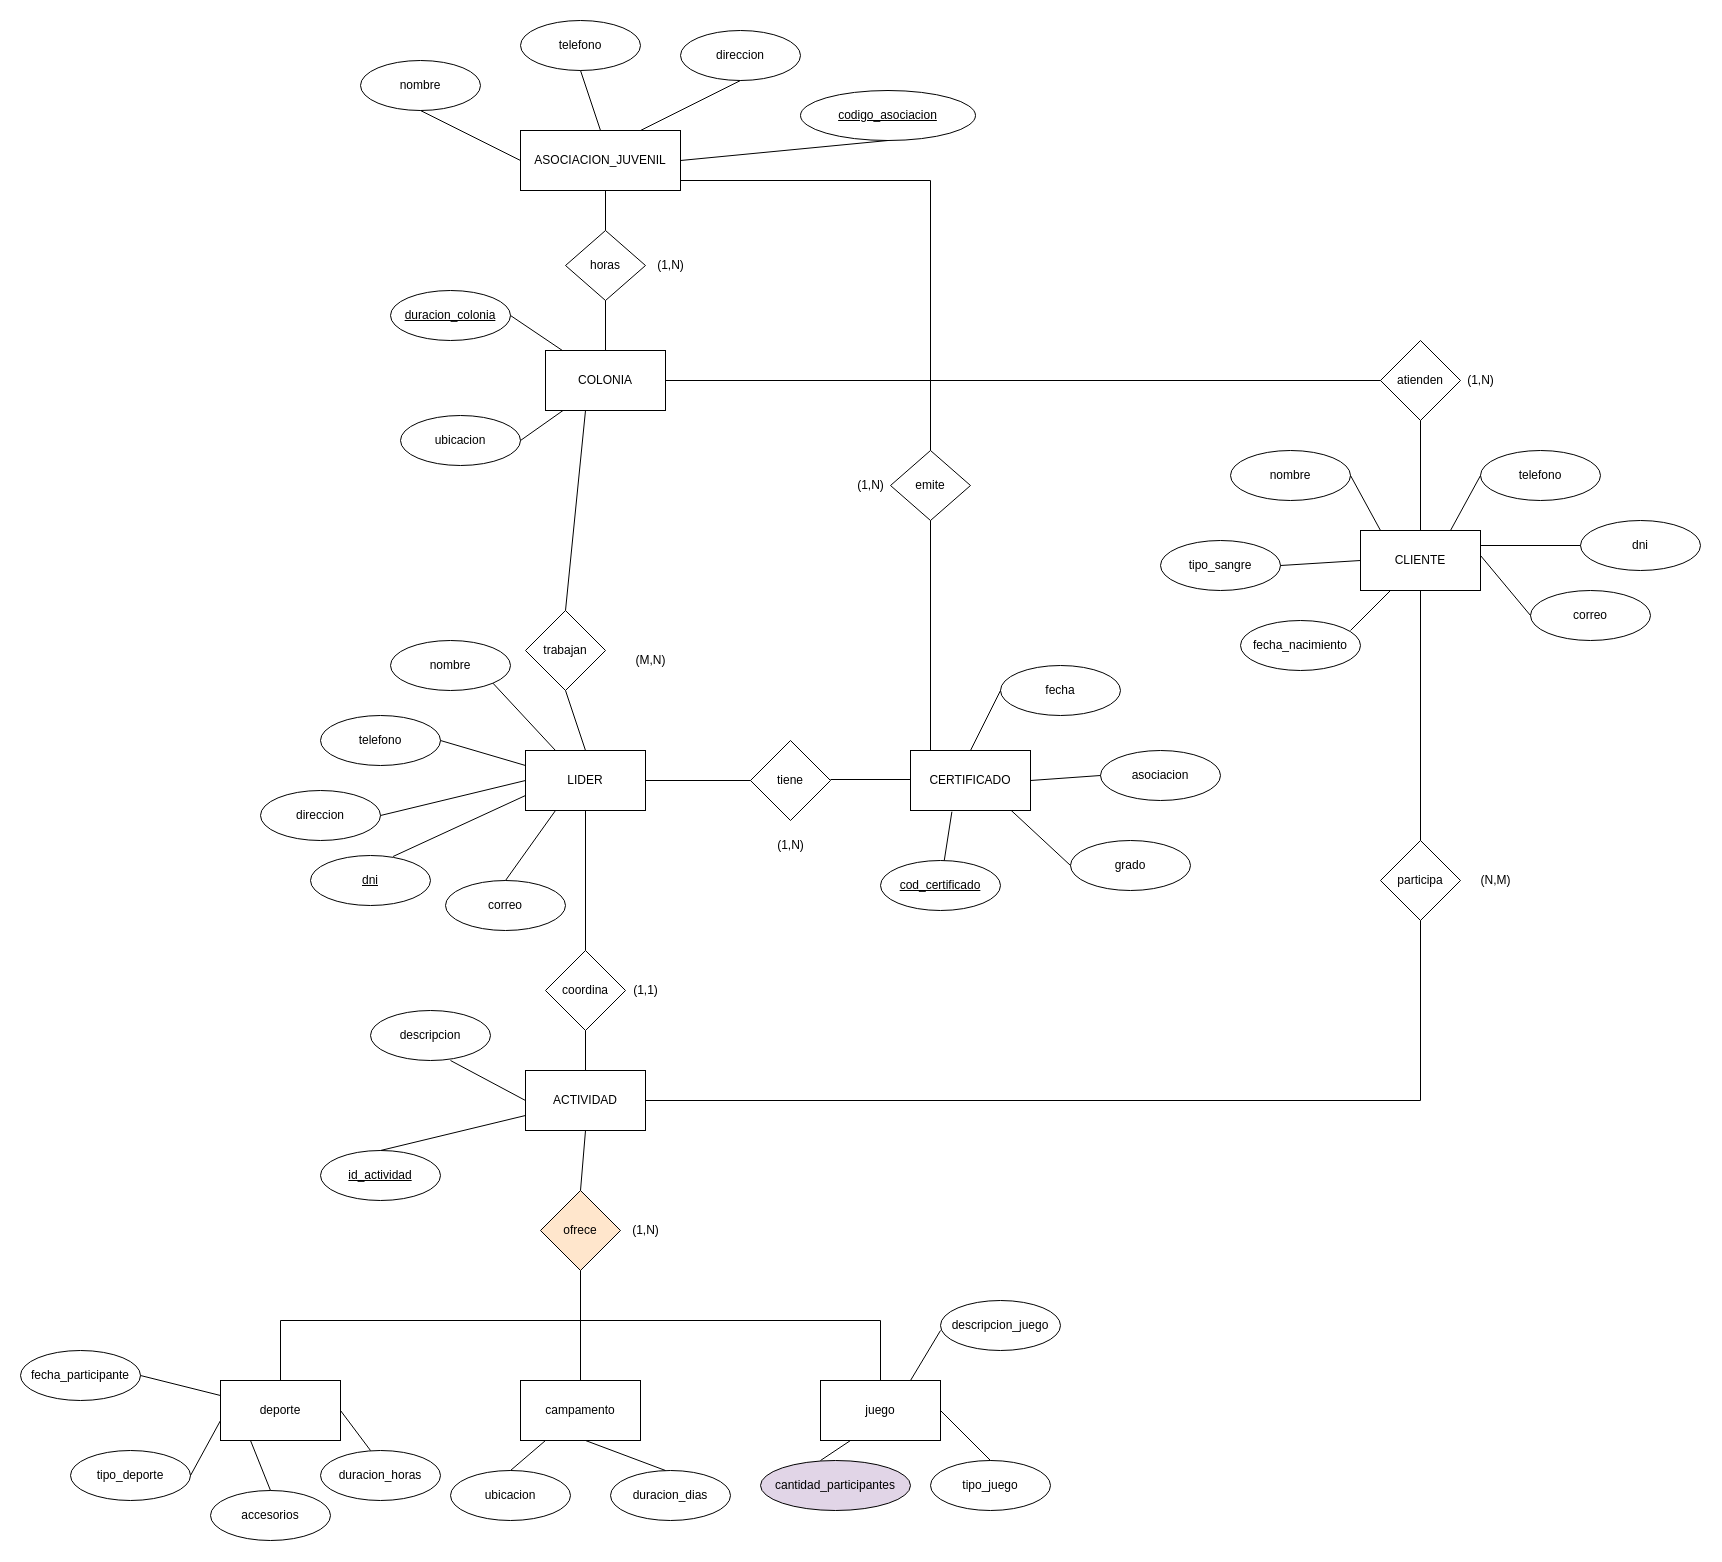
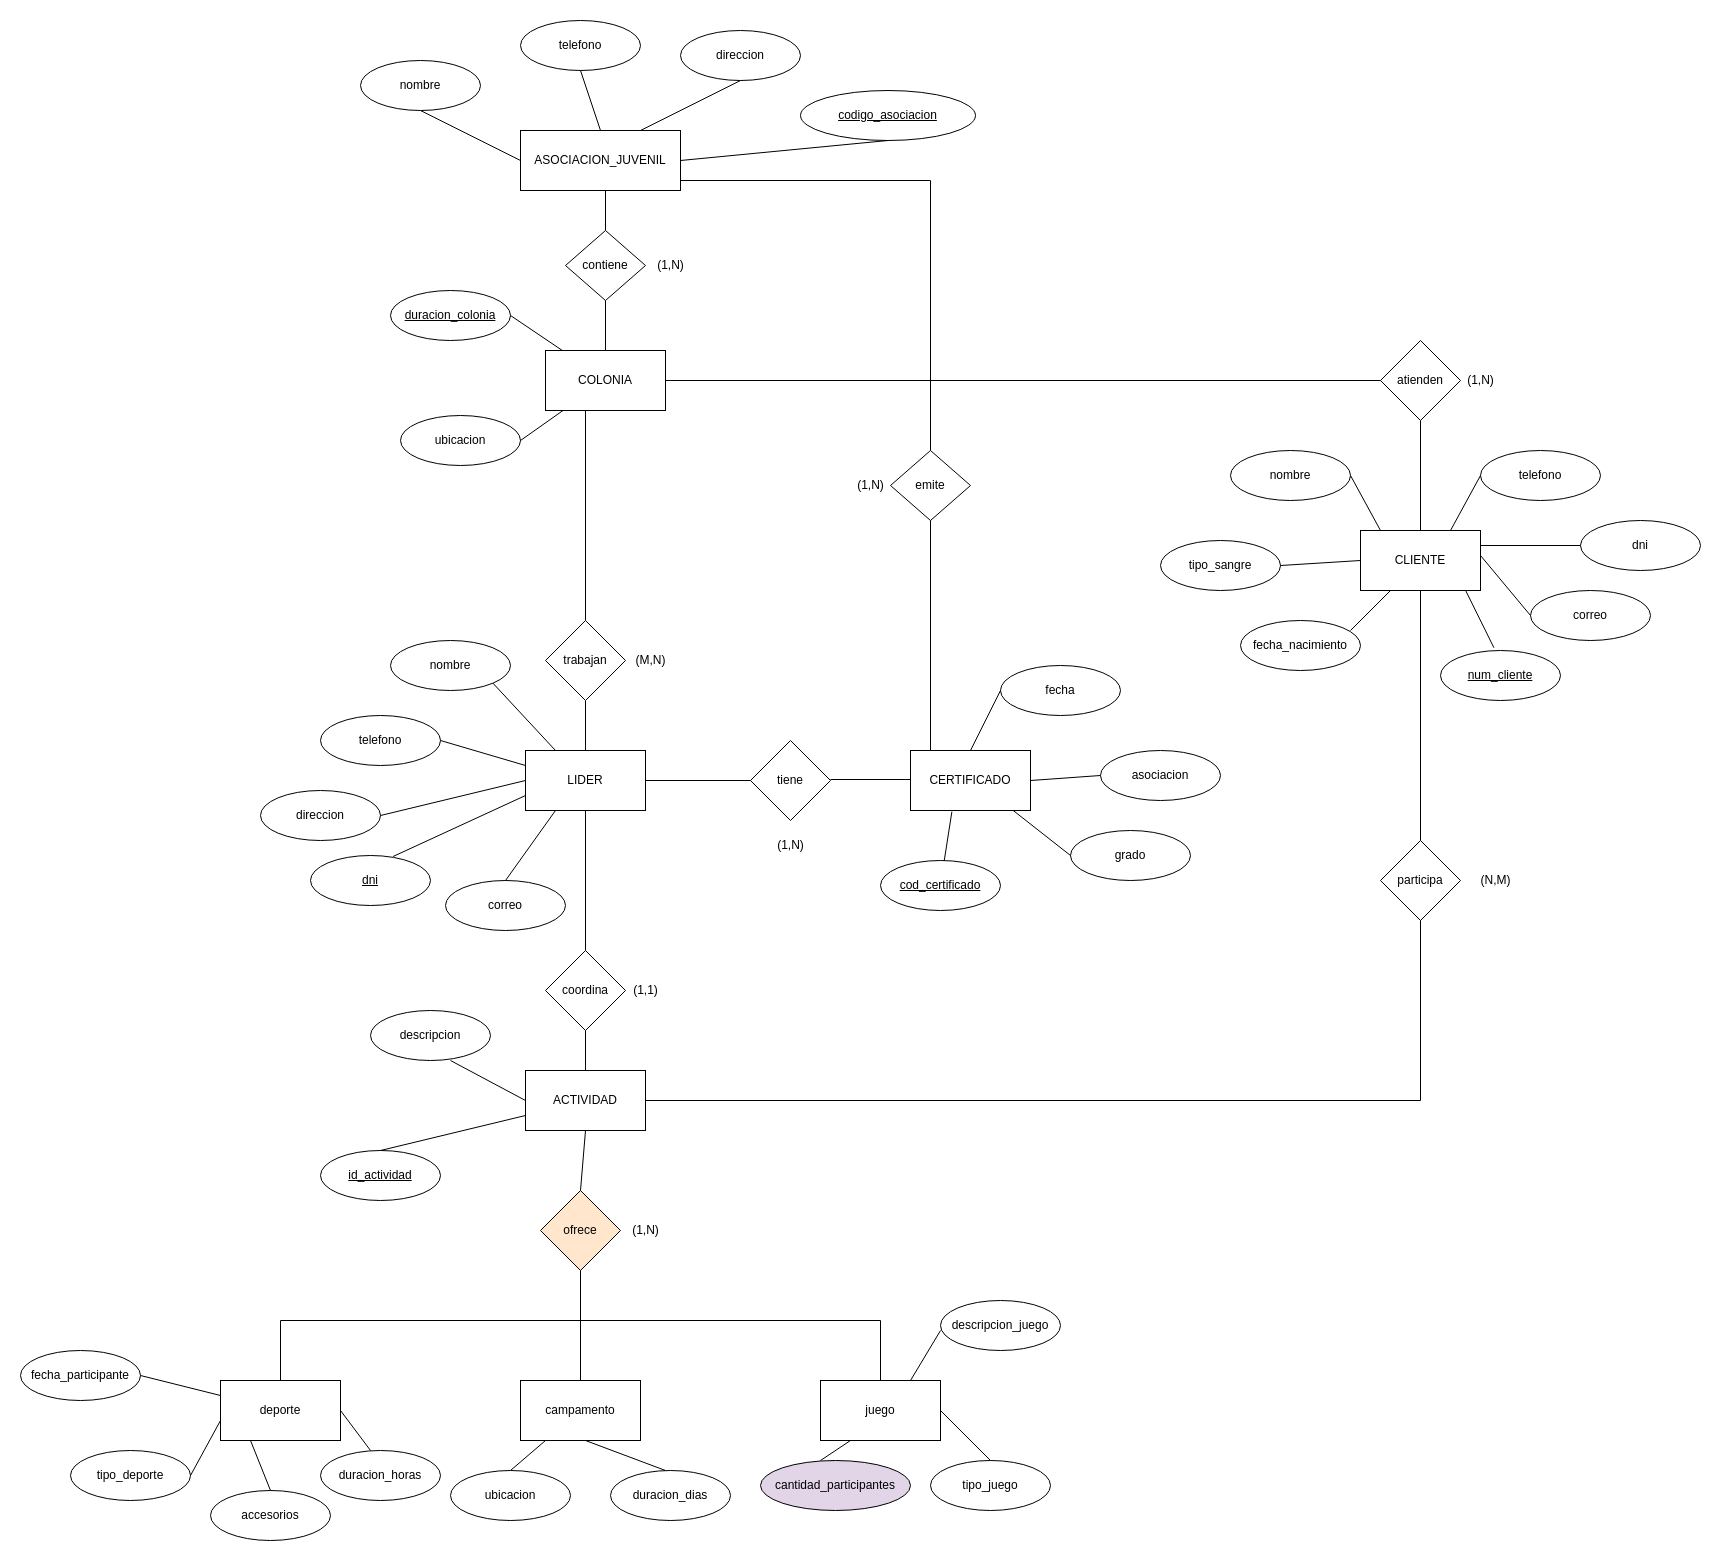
(606, 266) -> (606, 266)
none -> (1480, 619)
(566, 651) -> (586, 661)
none -> (1501, 676)
(1131, 866) -> (1131, 856)
